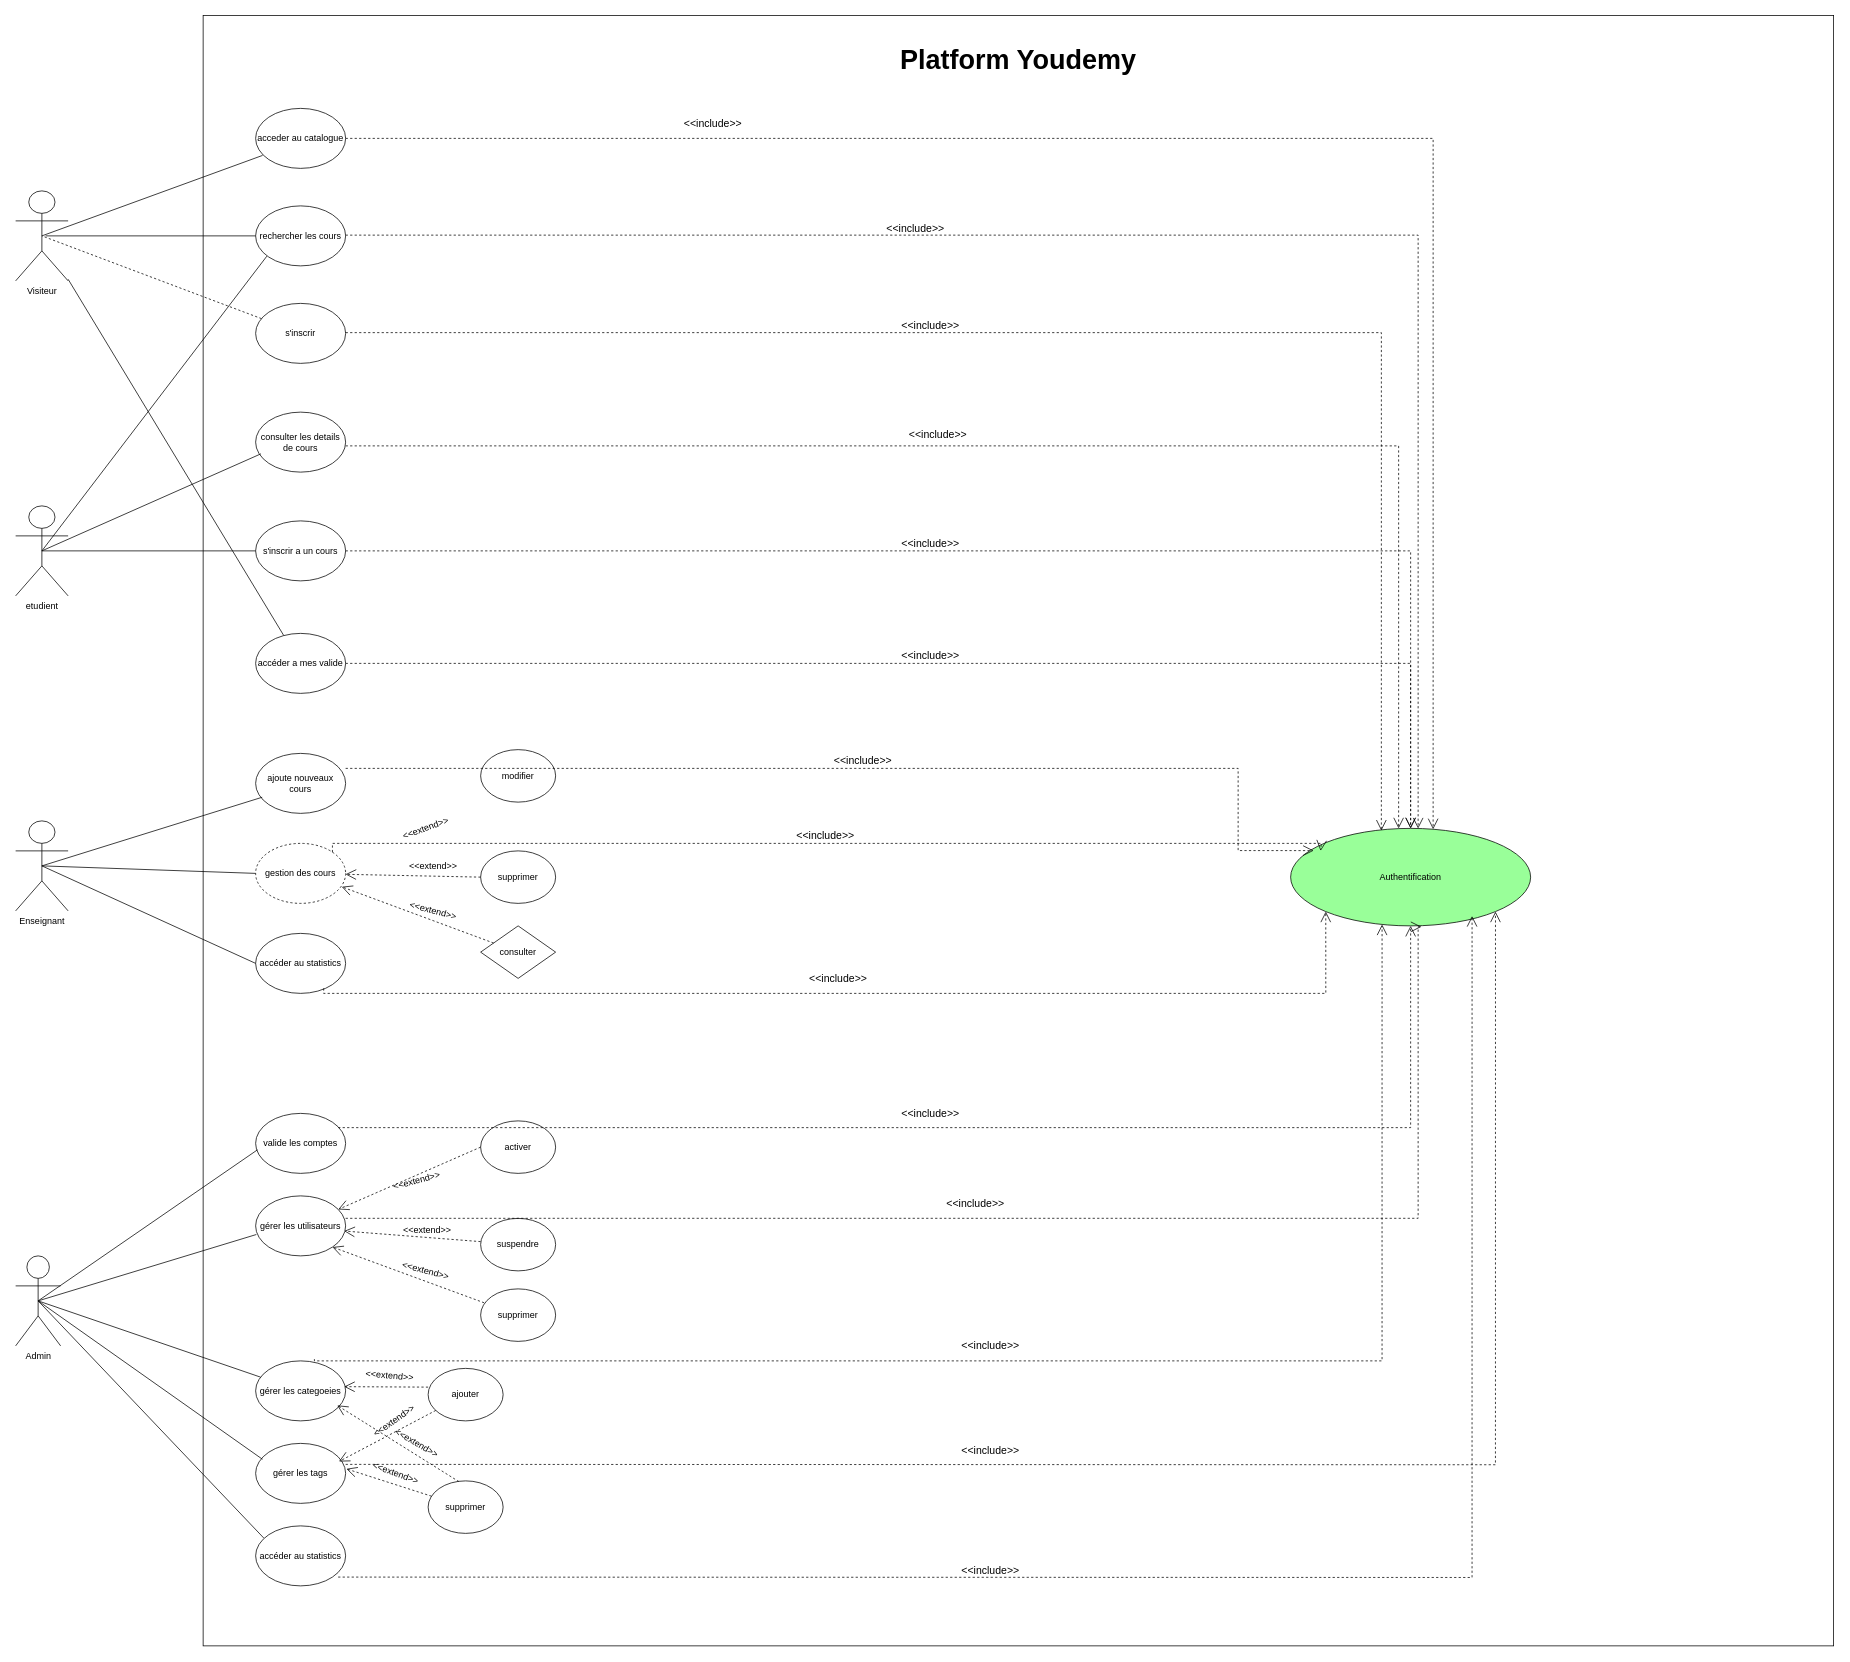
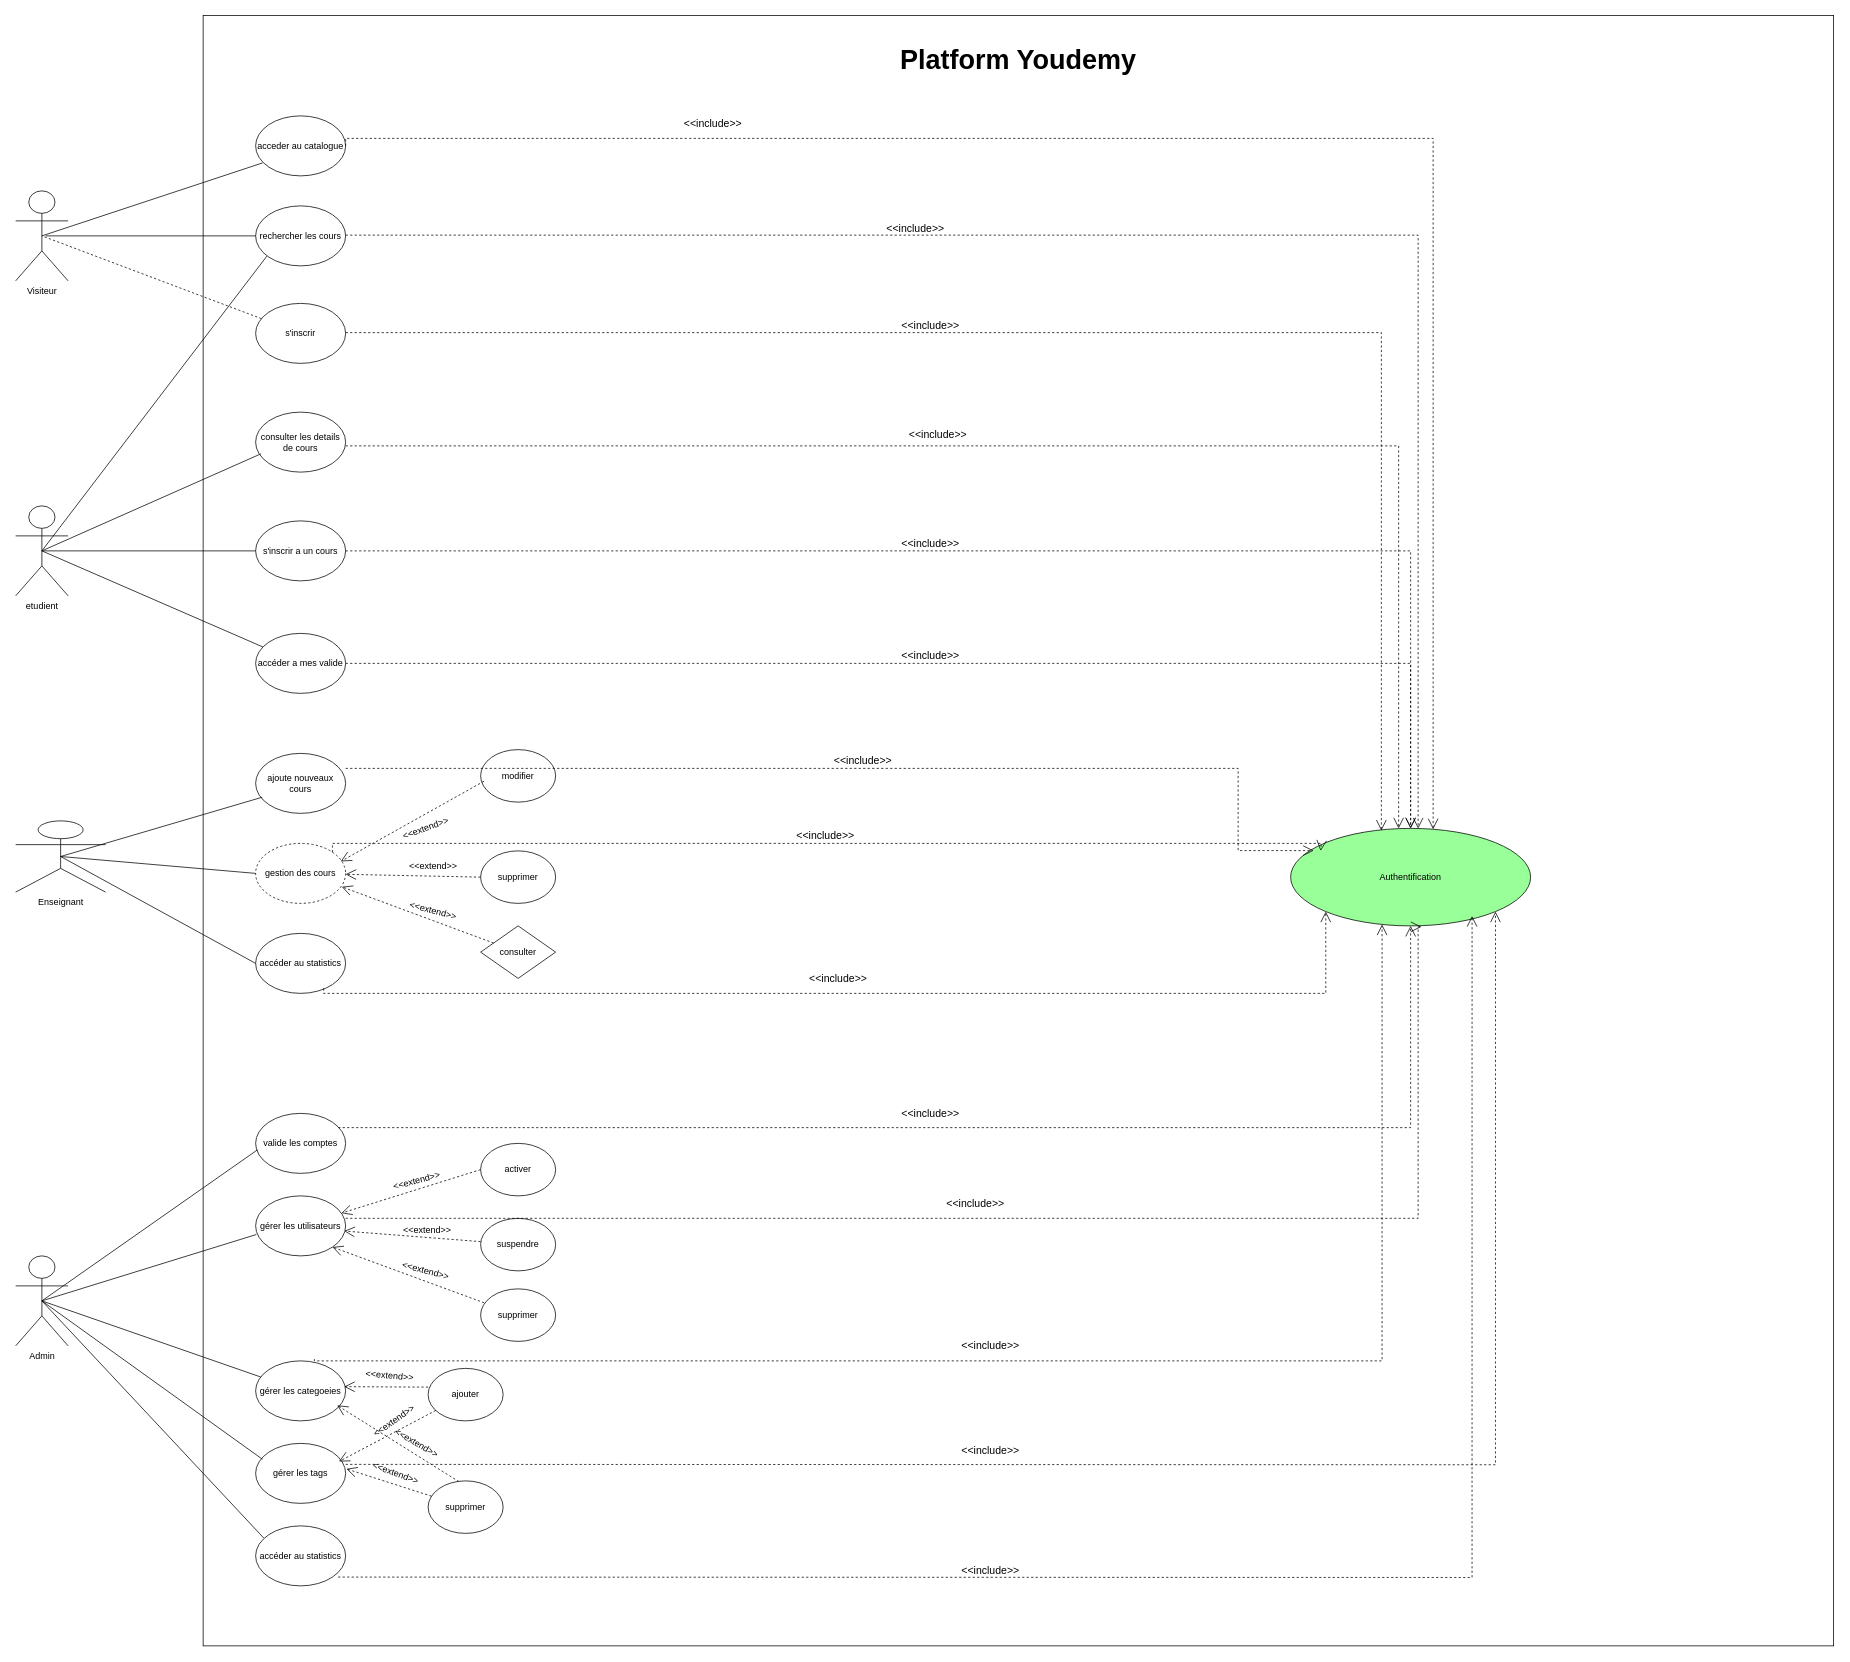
(300, 138) -> (300, 146)
(176, 458) -> (154, 600)
none -> (413, 821)
(42, 866) -> (60, 857)
(518, 1147) -> (518, 1170)
(38, 1301) -> (42, 1301)
